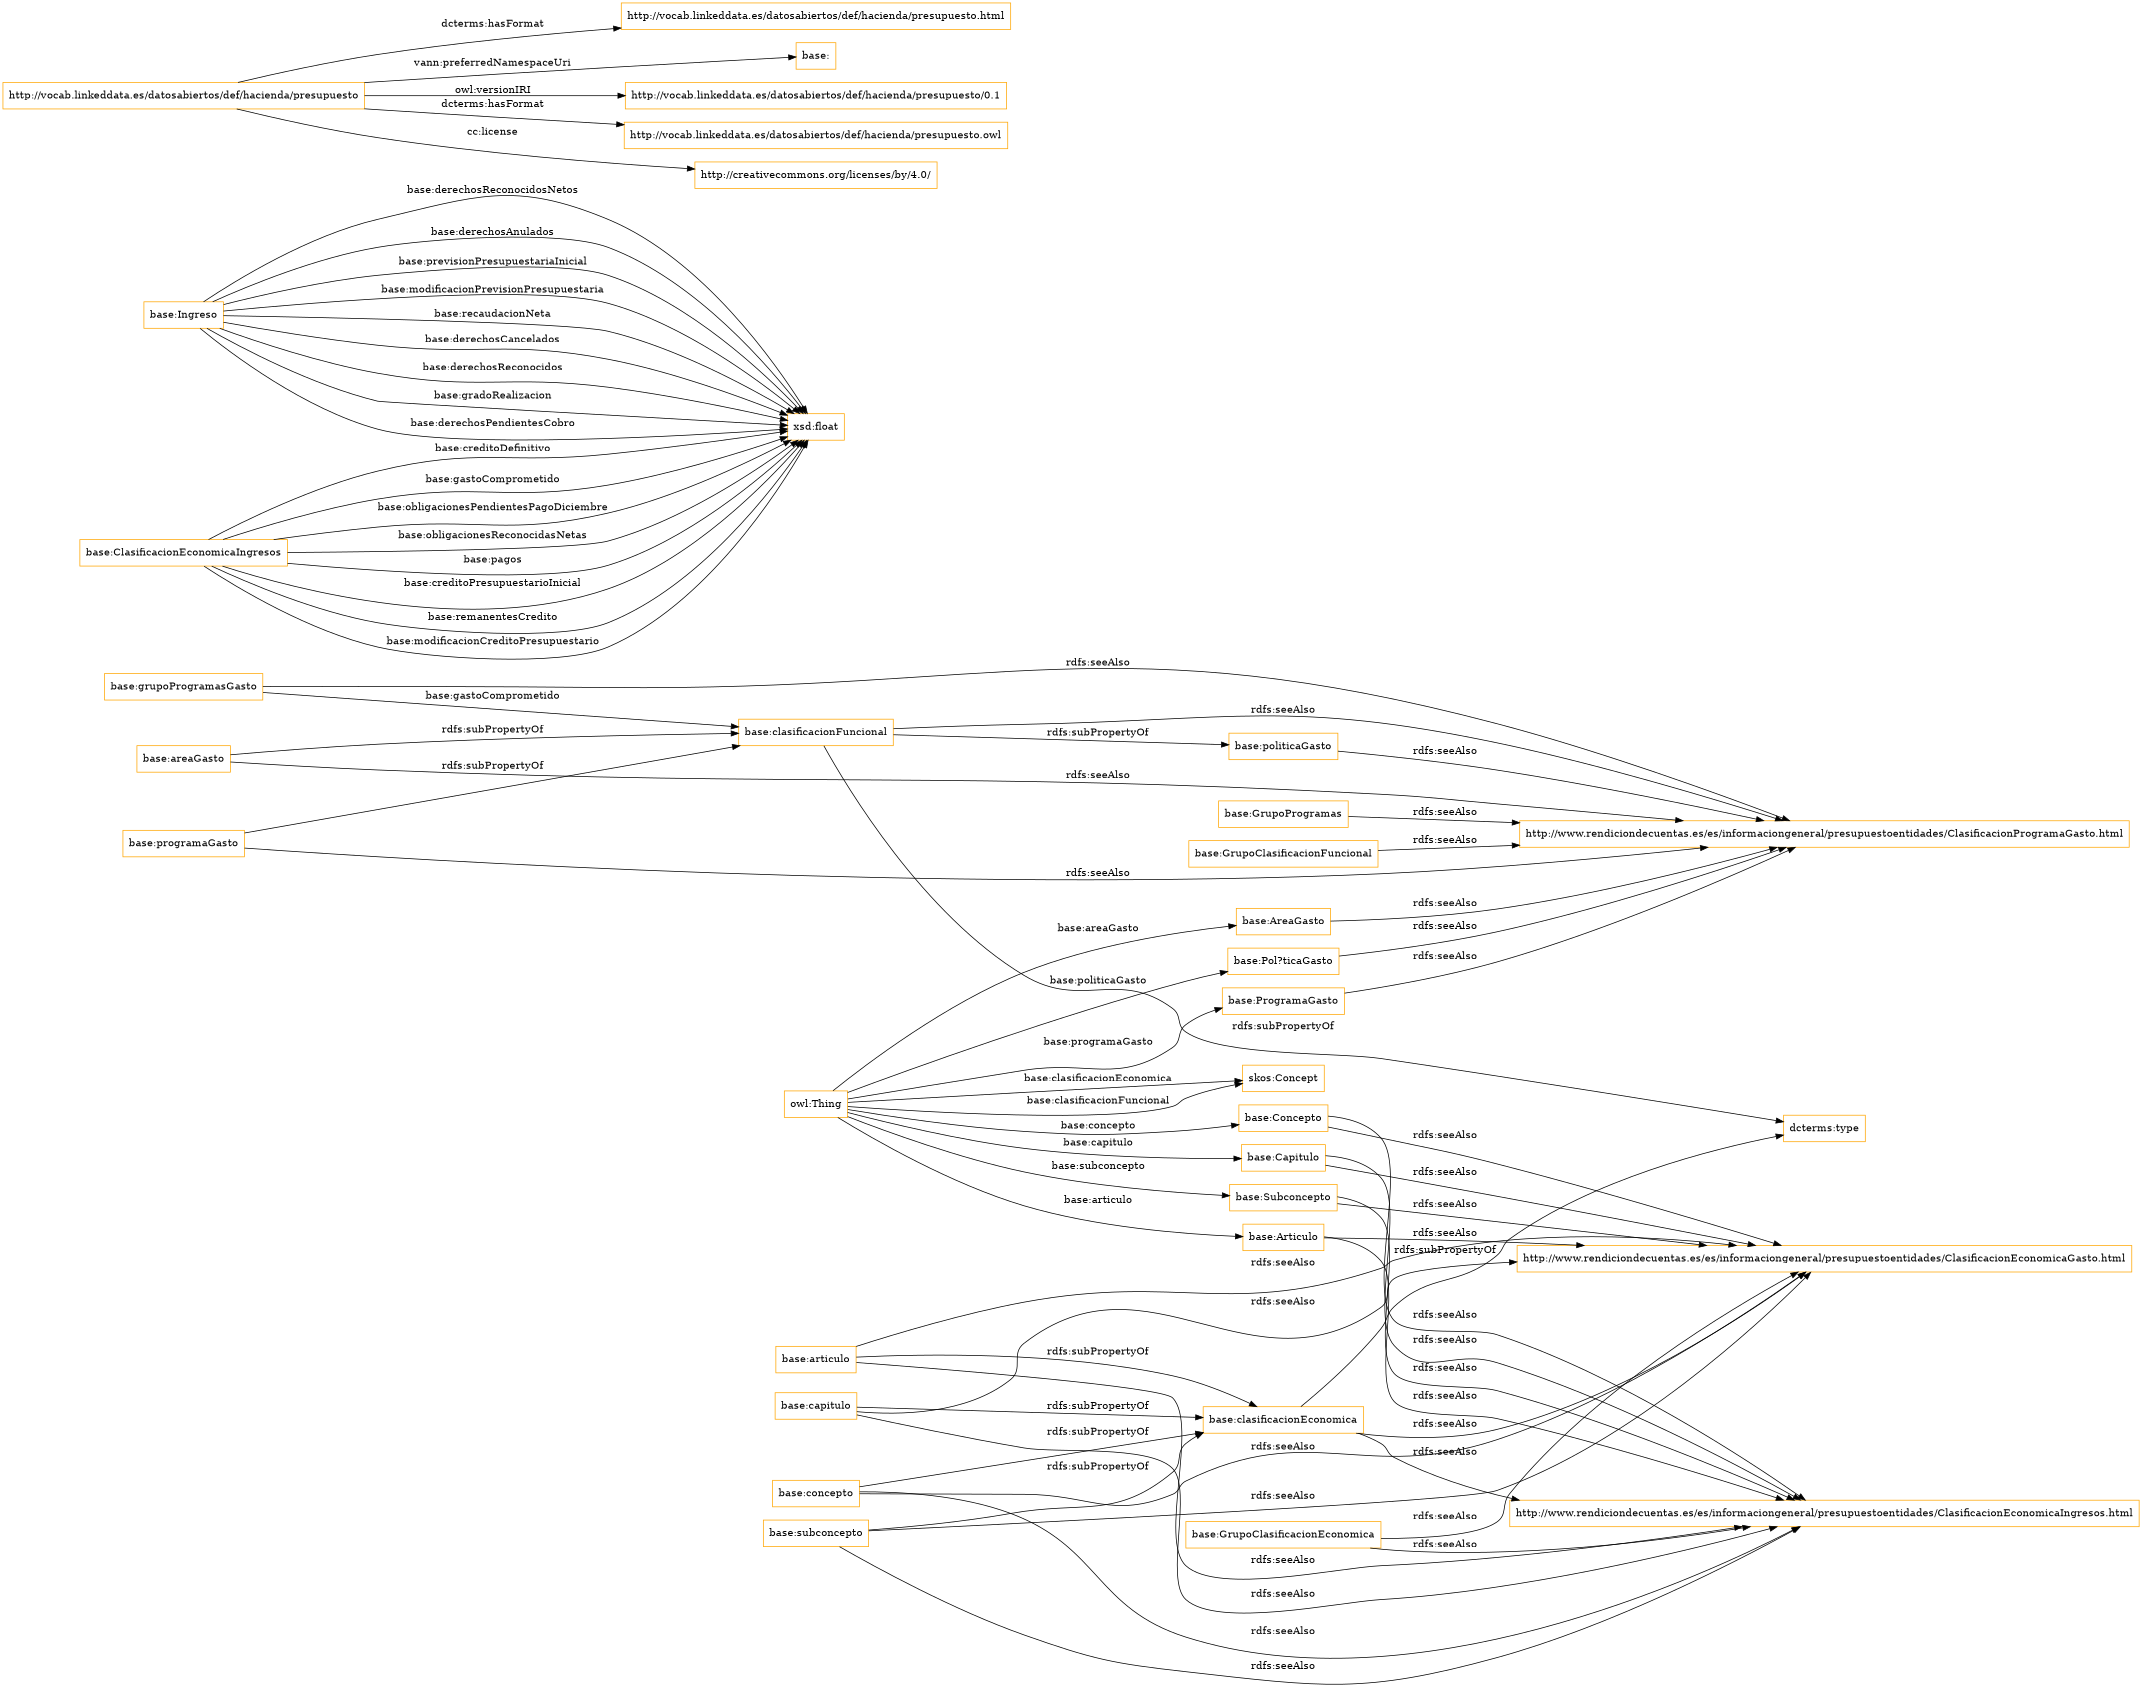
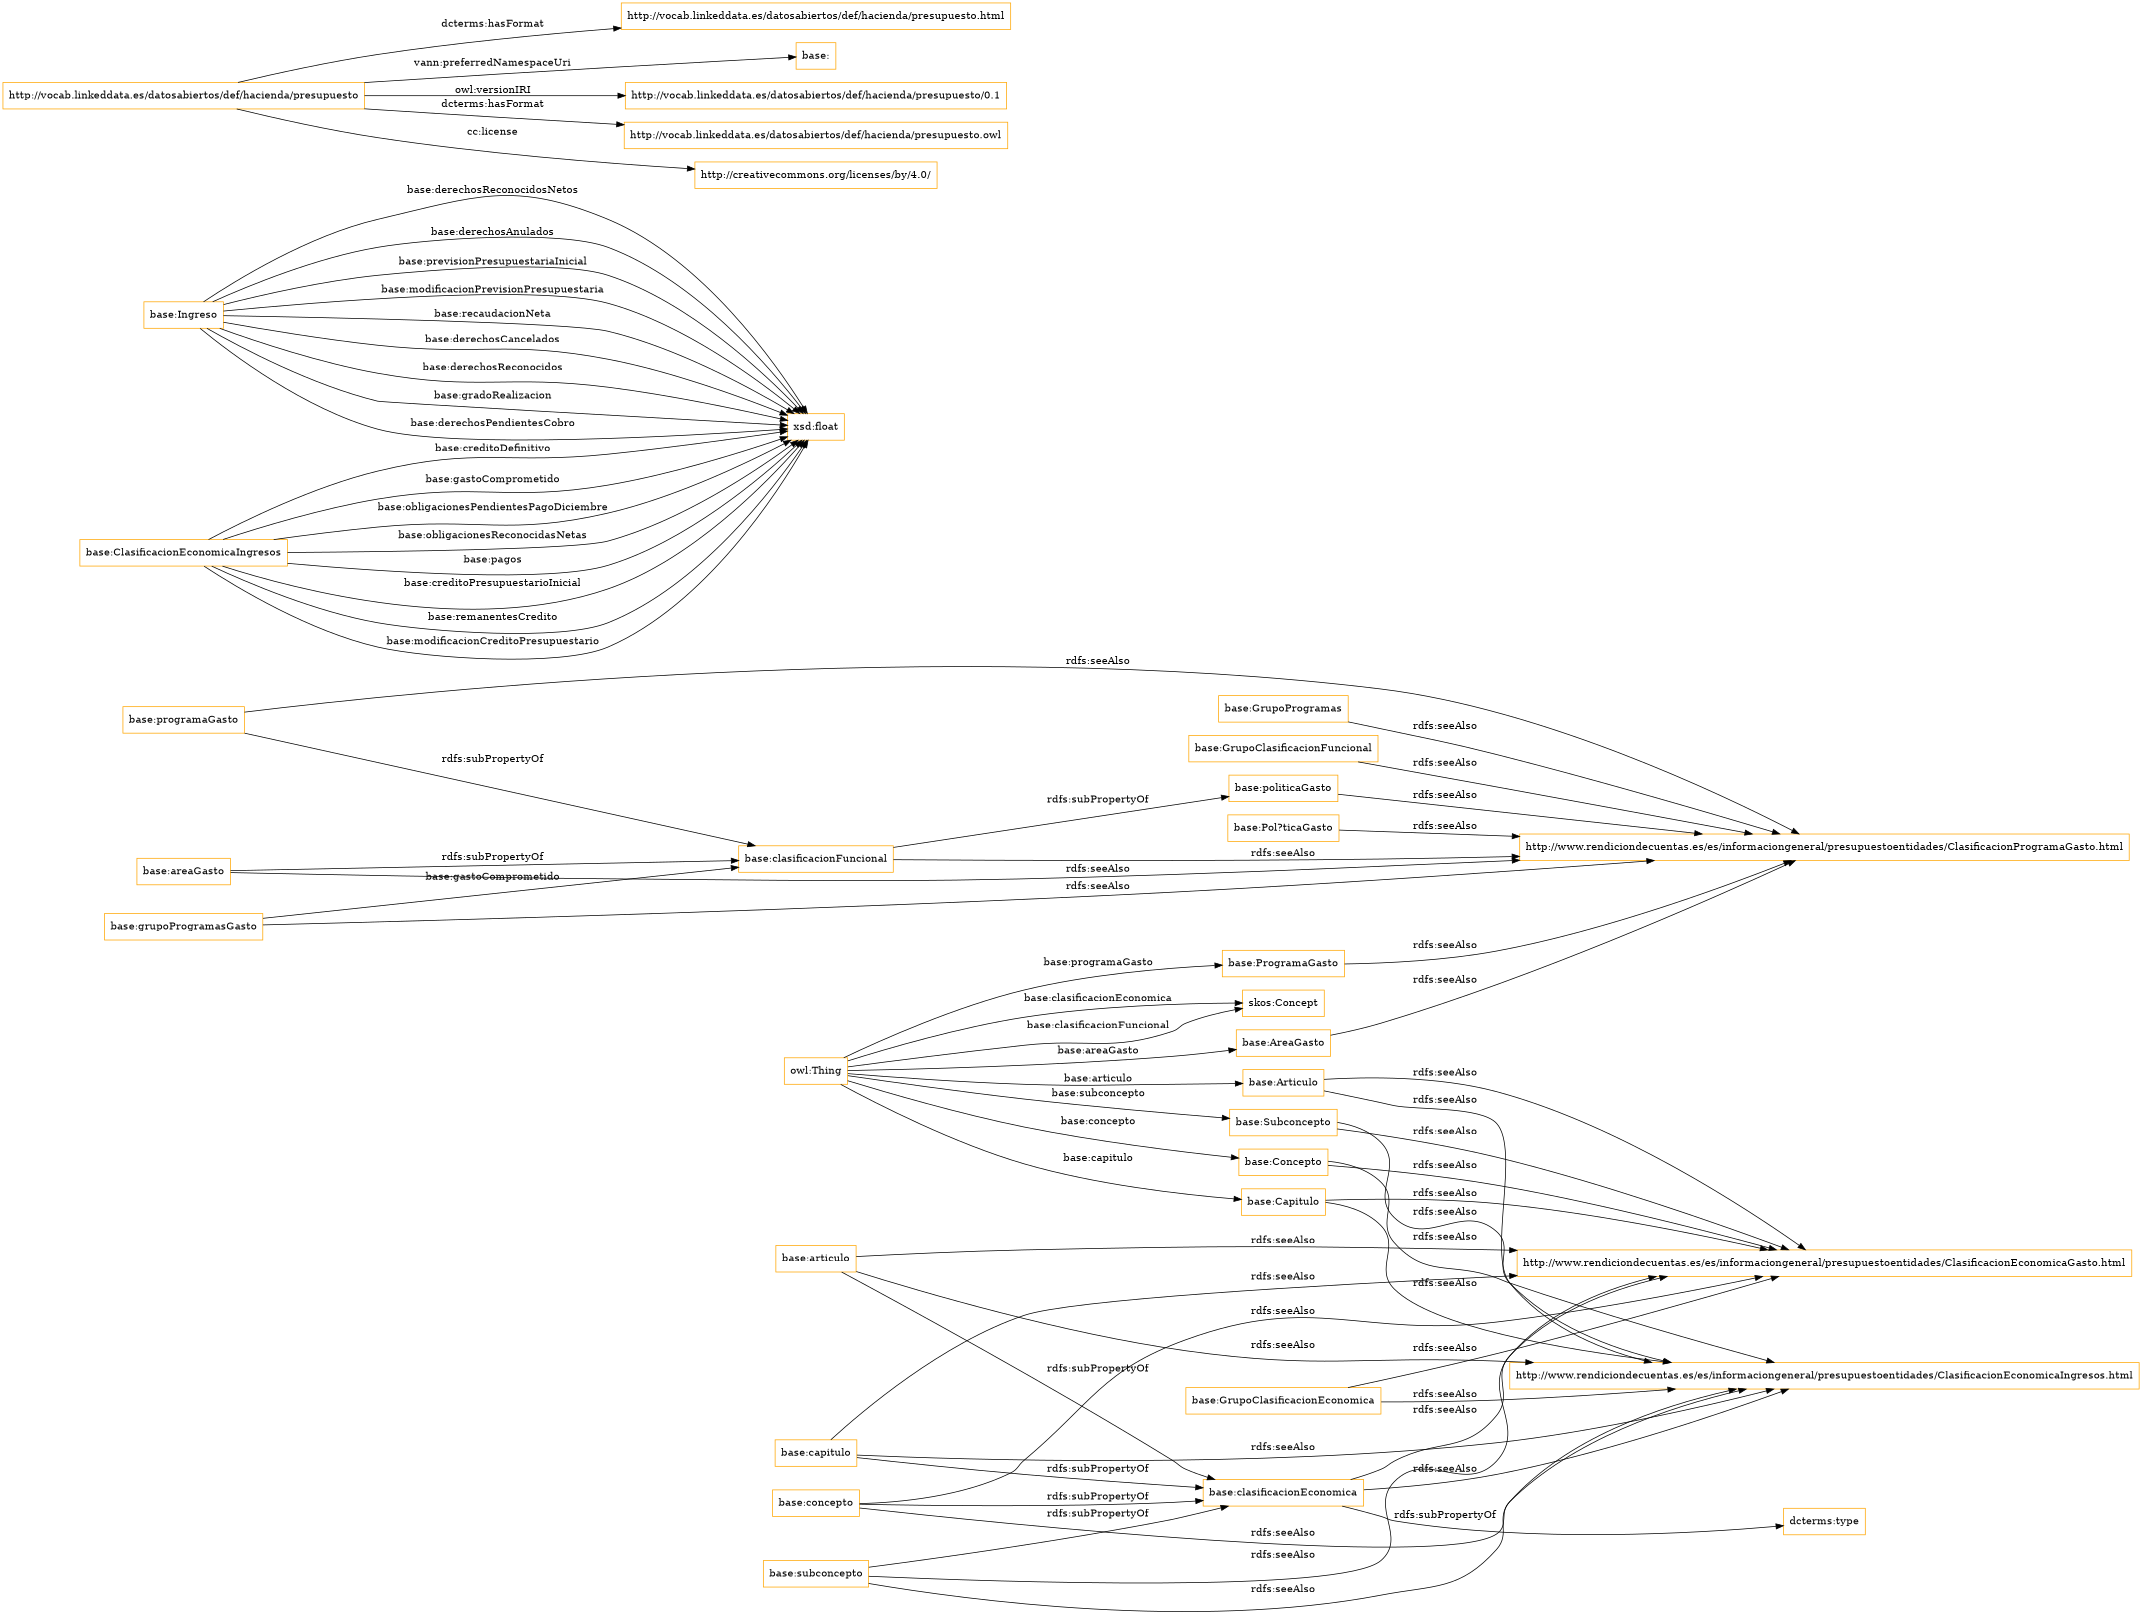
(1032, 1028) -> none
(1237, 1047) -> none
